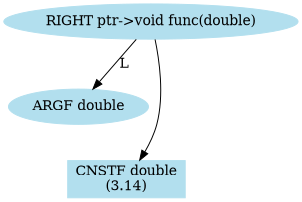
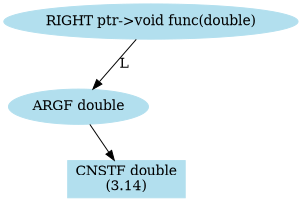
(161, 97) -> (99, 138)
